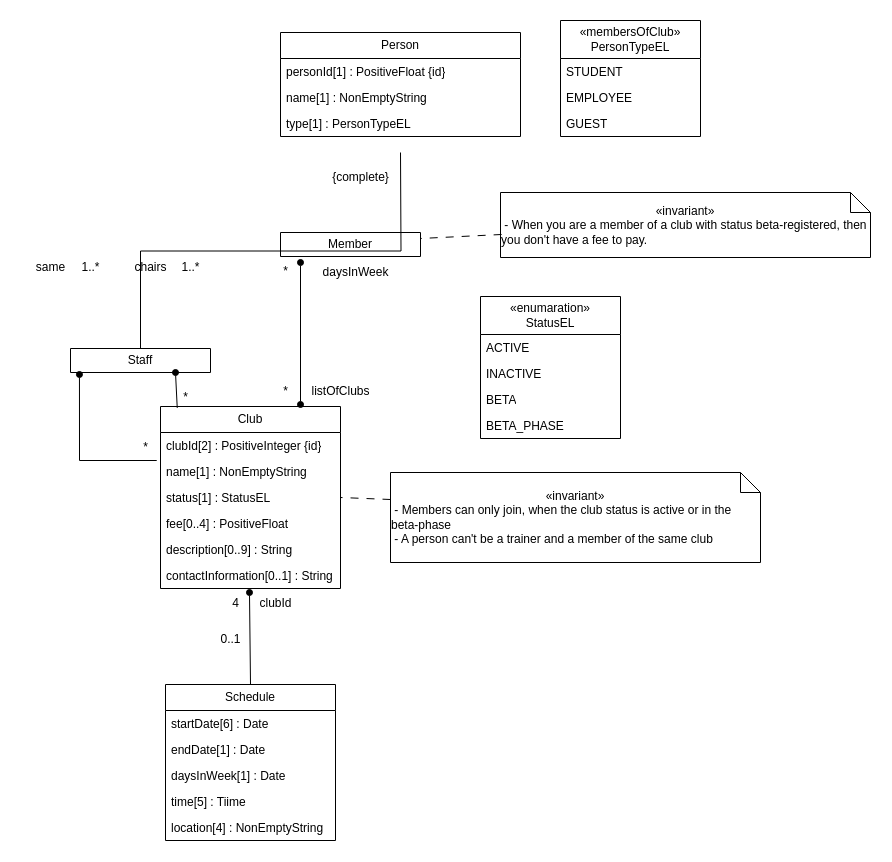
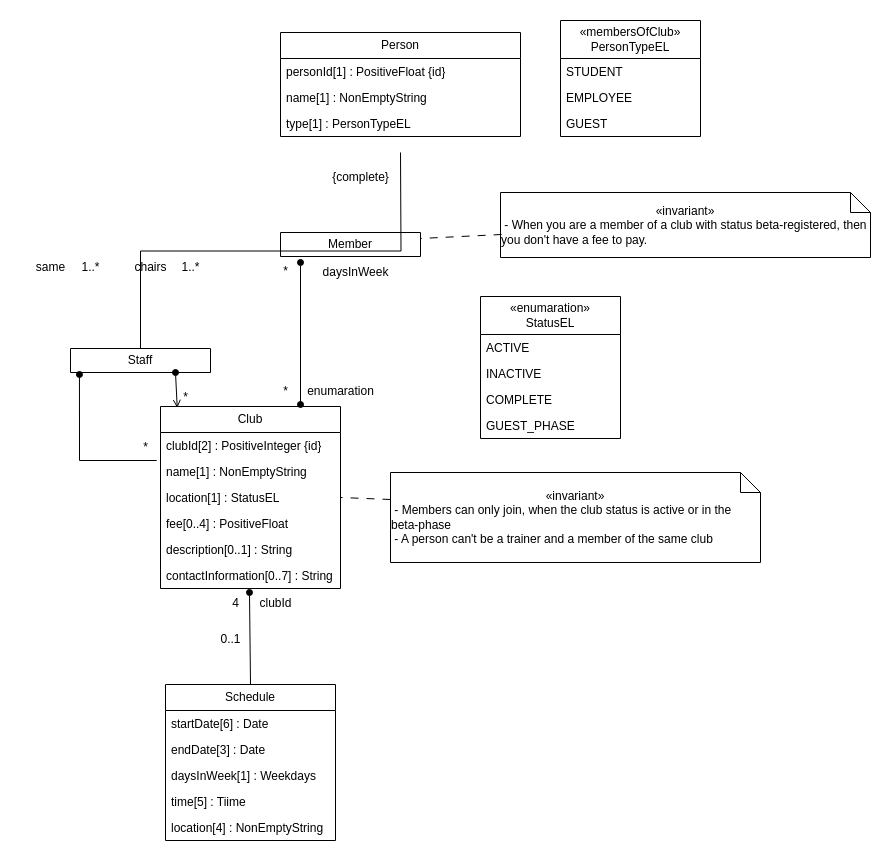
(341, 392) -> (341, 392)
(500, 401) -> (513, 401)
(177, 403) -> (177, 401)
(520, 427) -> (523, 427)
(229, 499) -> (233, 499)
(241, 551) -> (241, 551)
(252, 584) -> (252, 584)
(224, 751) -> (224, 751)
(236, 777) -> (249, 777)
